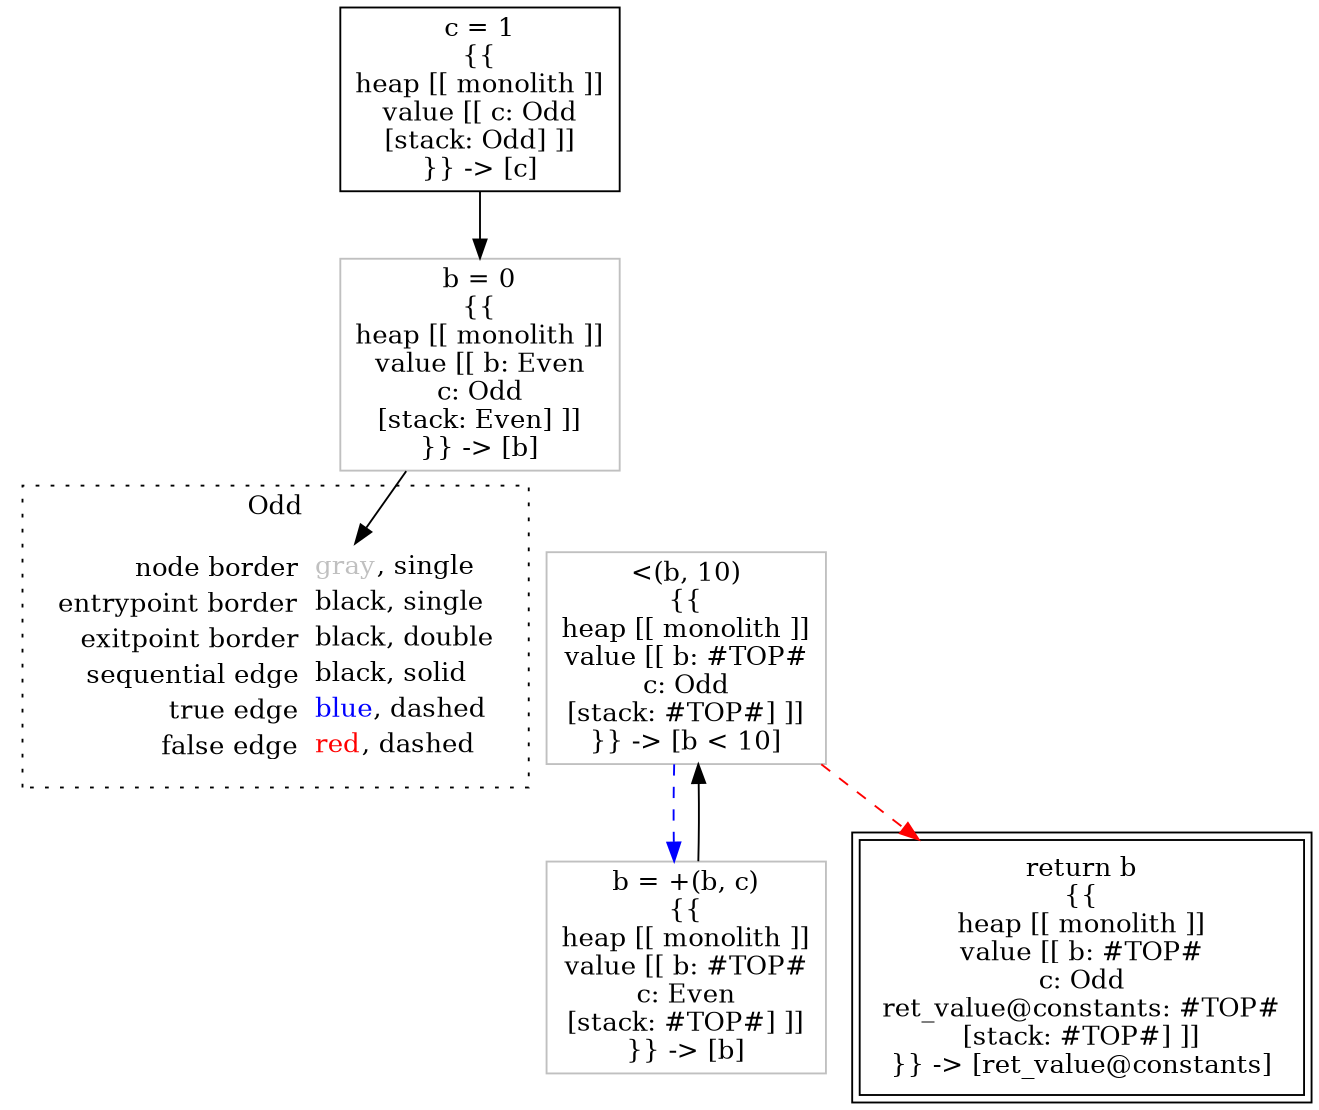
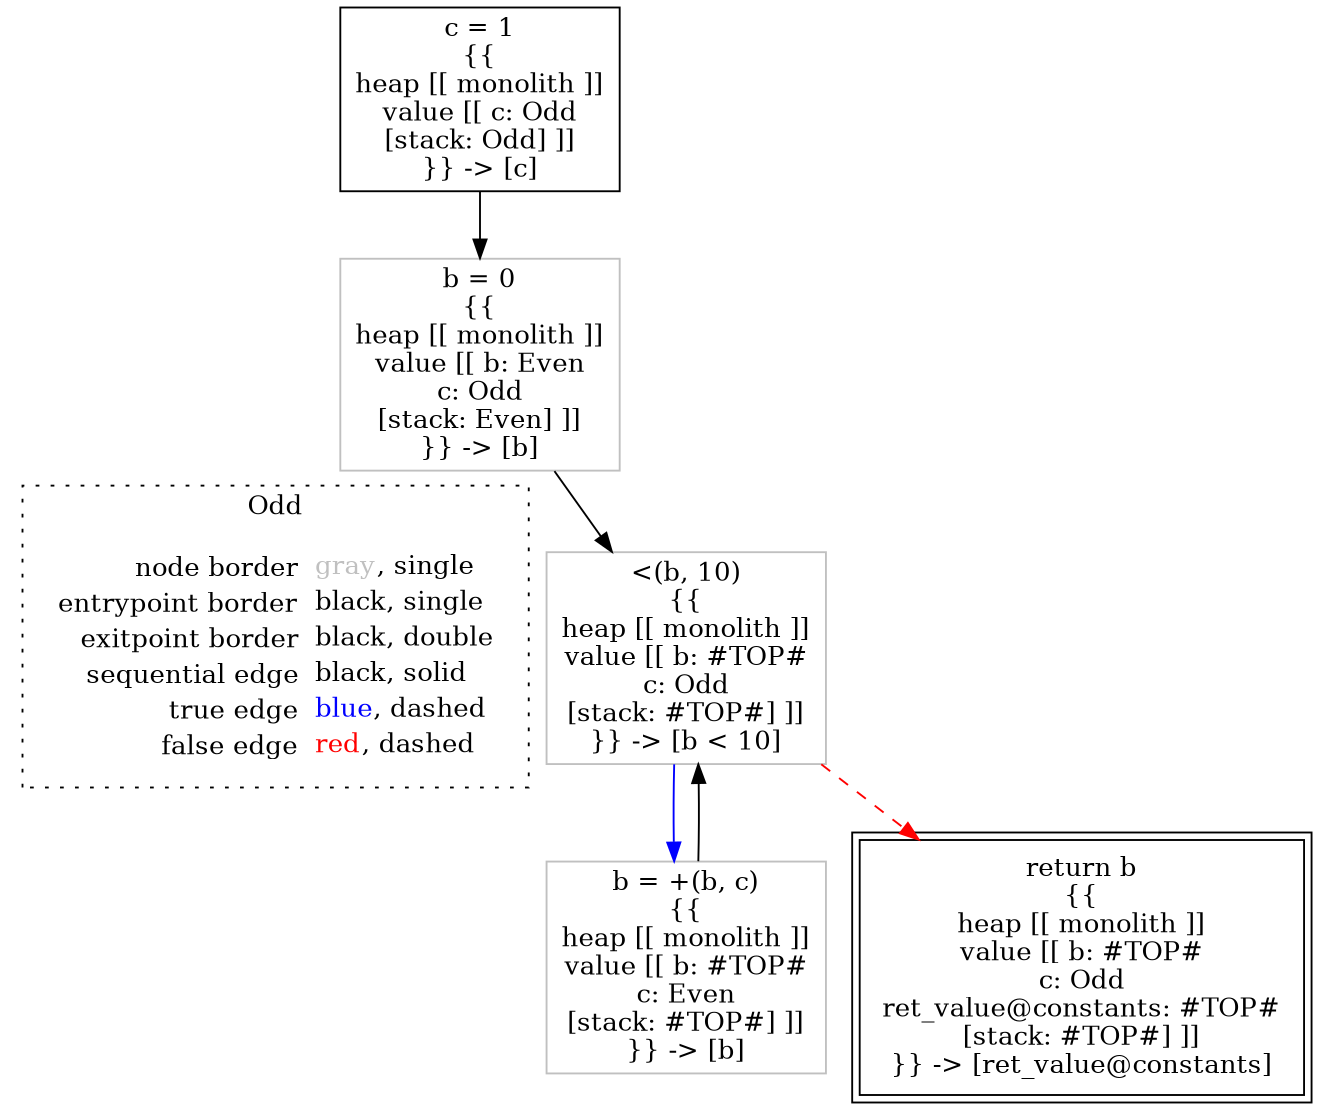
(386, 499) -> (578, 504)
(674, 803) -> (674, 803)
